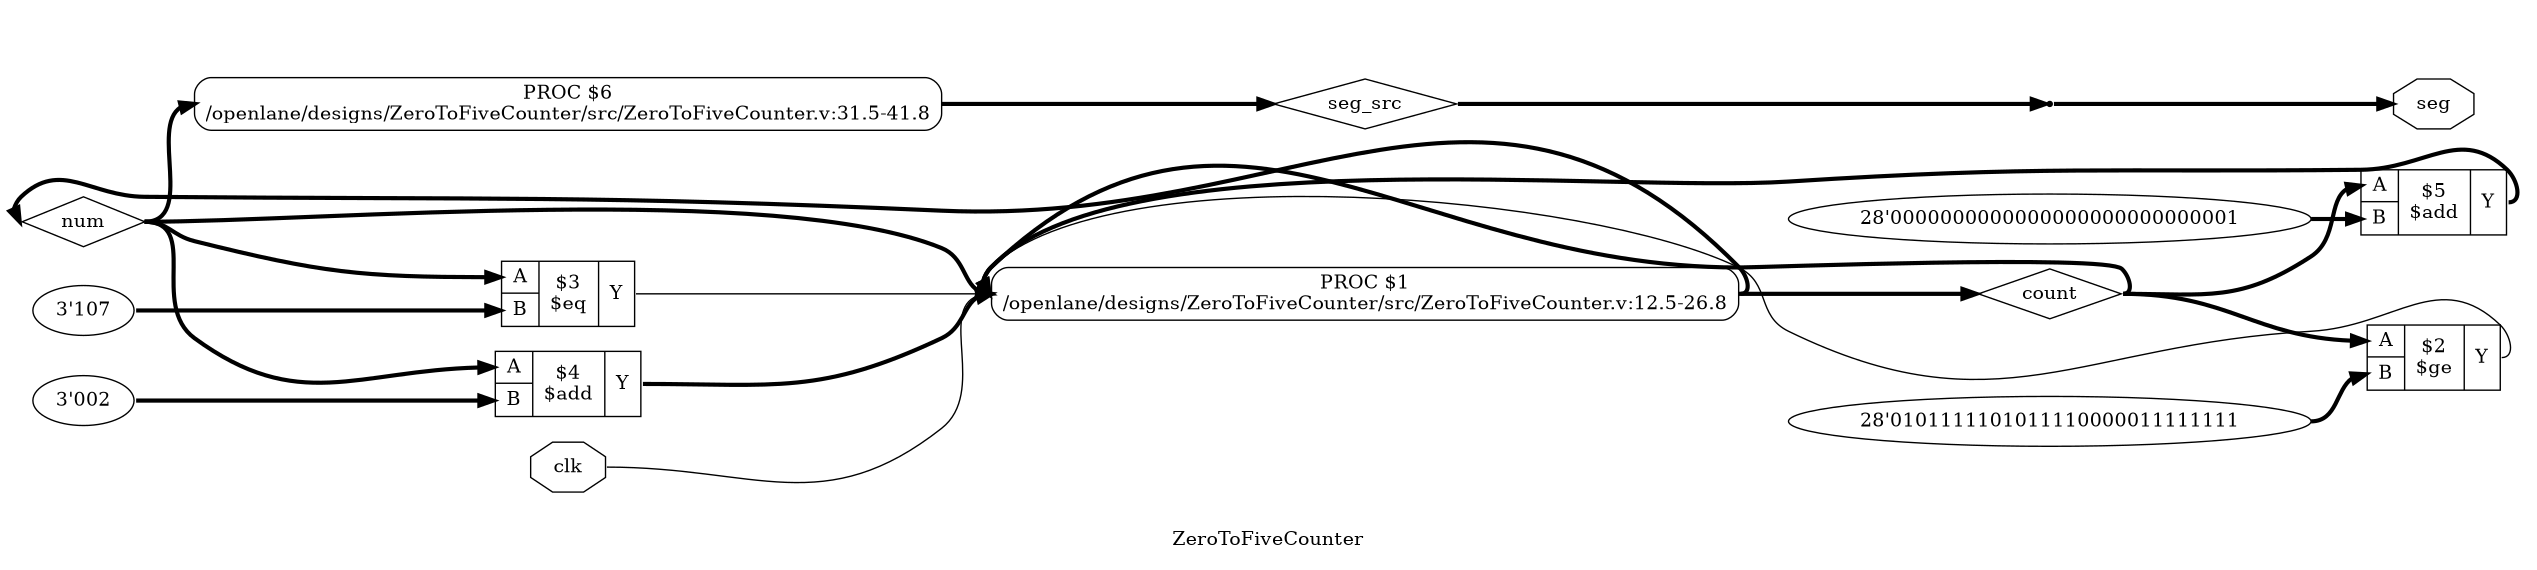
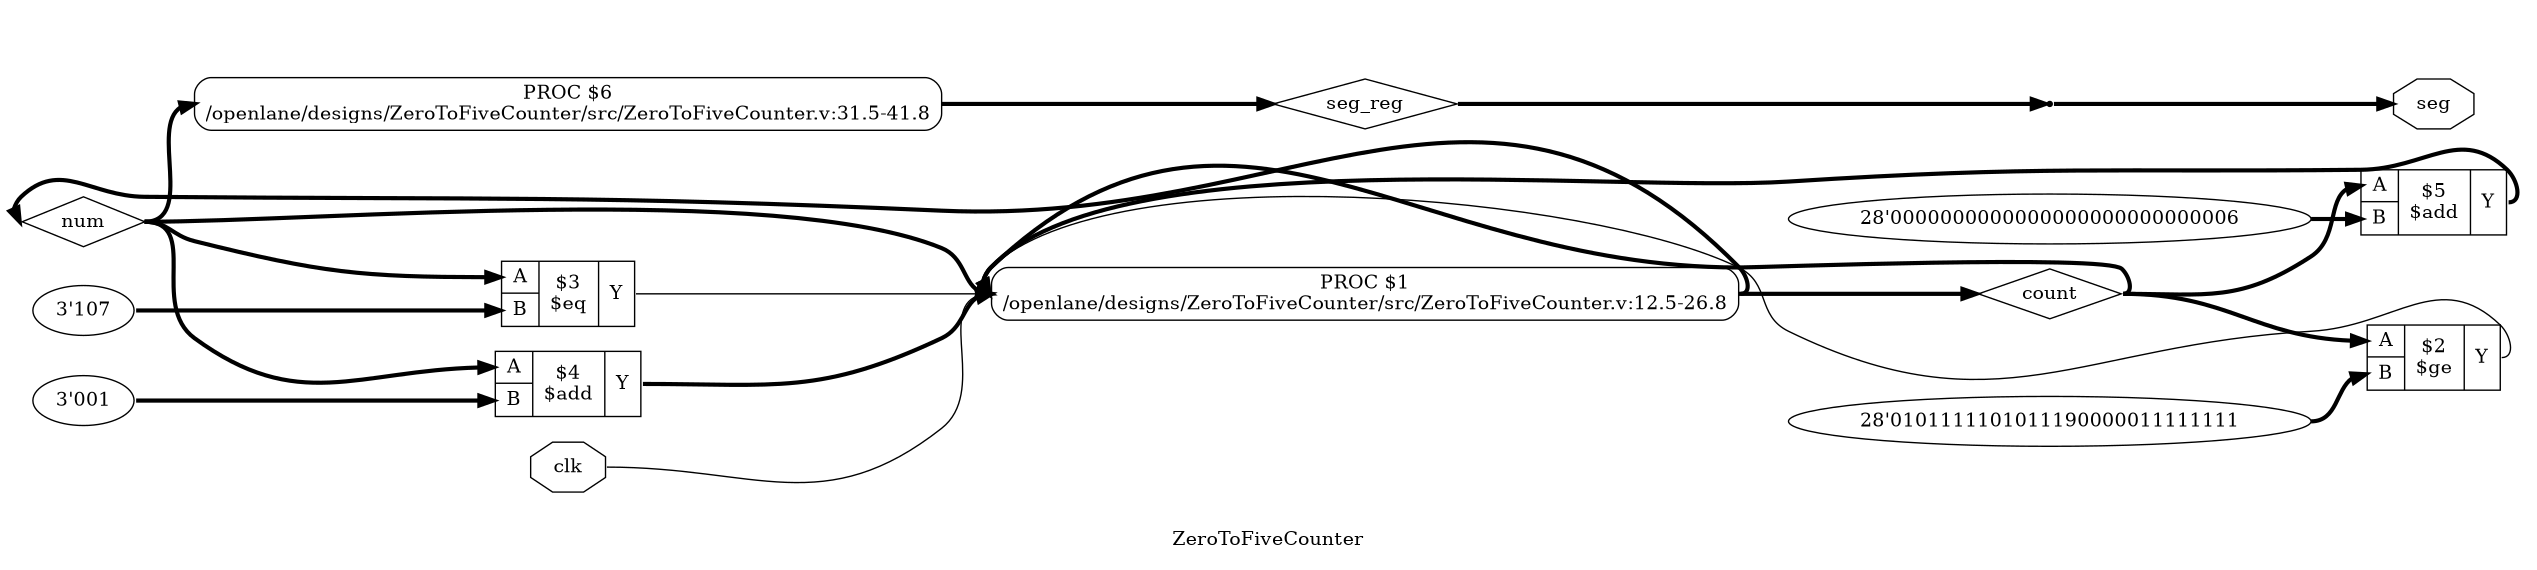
(1365, 104) -> (1365, 104)
(2050, 219) -> (2050, 219)
(83, 401) -> (83, 401)
(2050, 421) -> (2050, 421)
